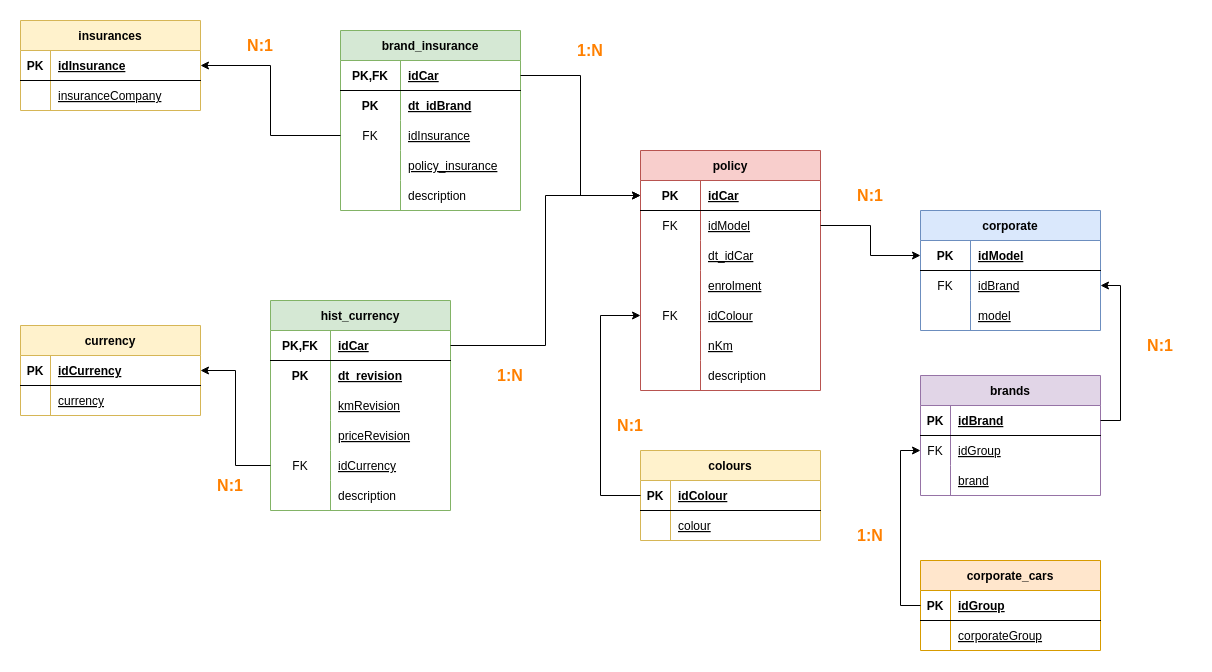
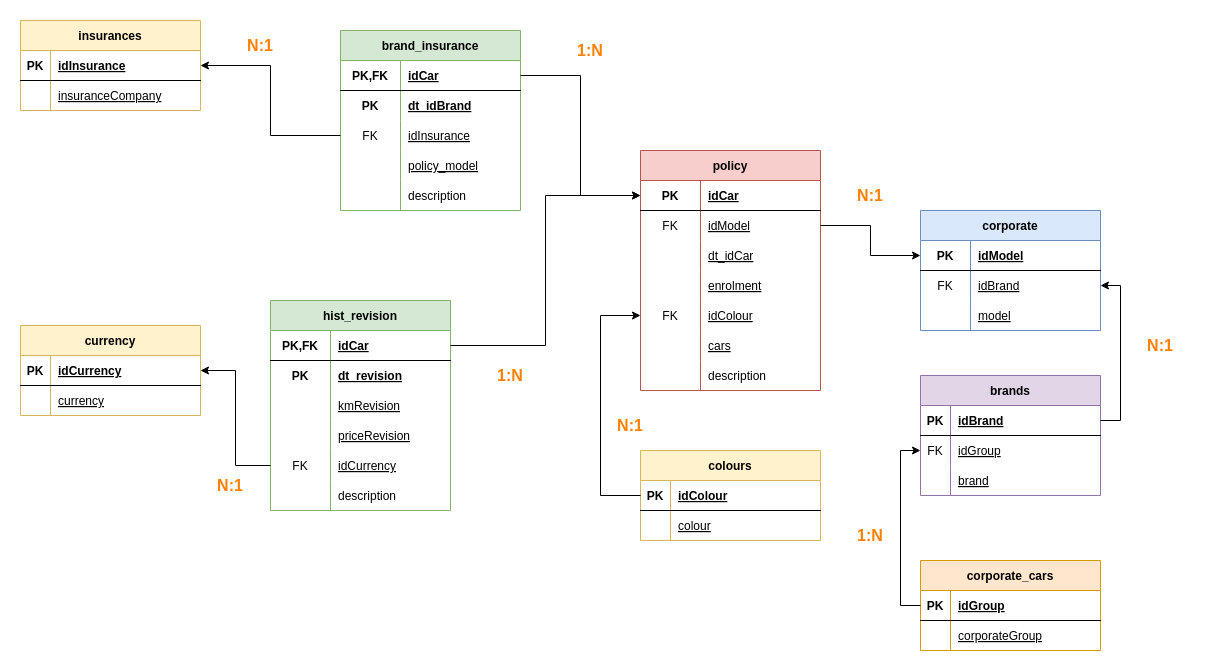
(457, 166) -> (444, 166)
(360, 316) -> (360, 316)
(718, 346) -> (721, 346)
